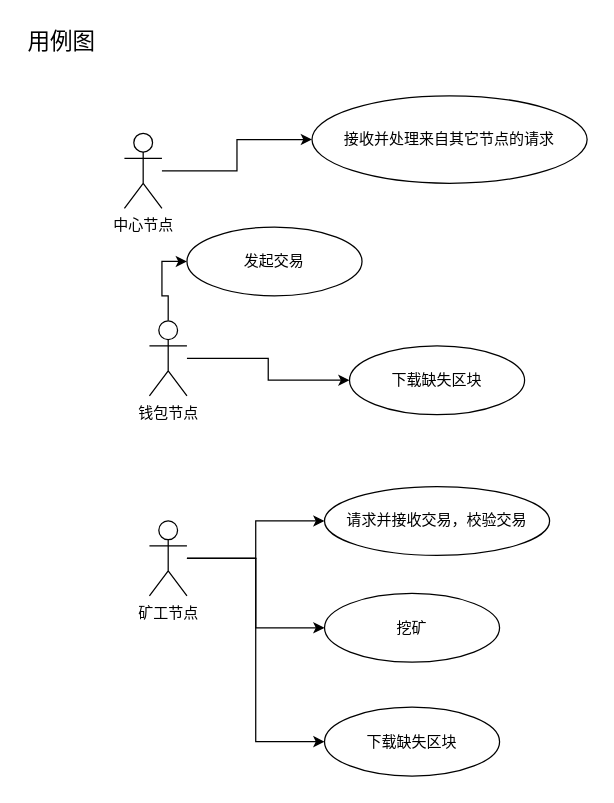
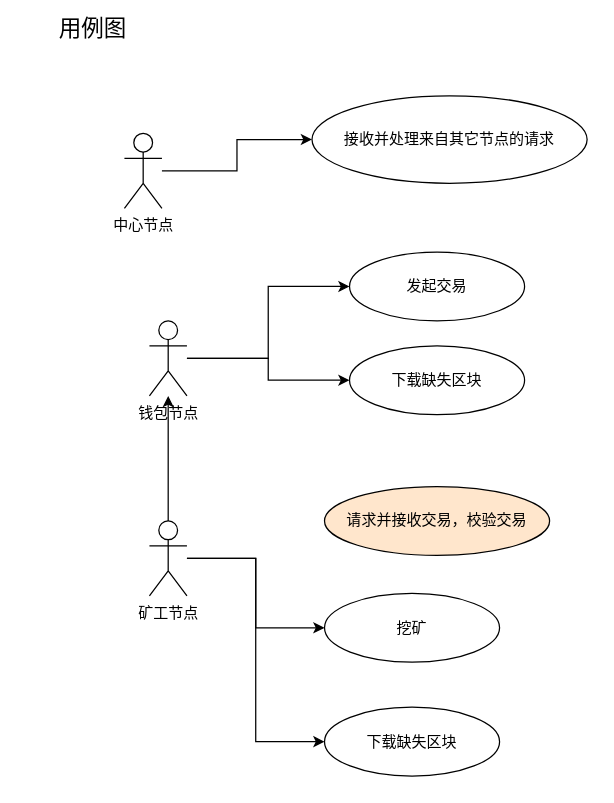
(69, 38) -> (101, 26)
(274, 261) -> (437, 286)
(268, 521) -> (168, 463)
(437, 521) -> (437, 521)
